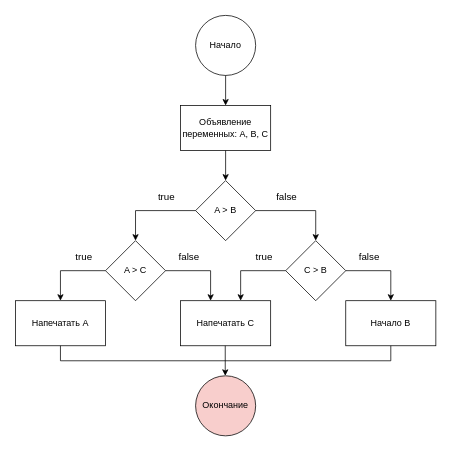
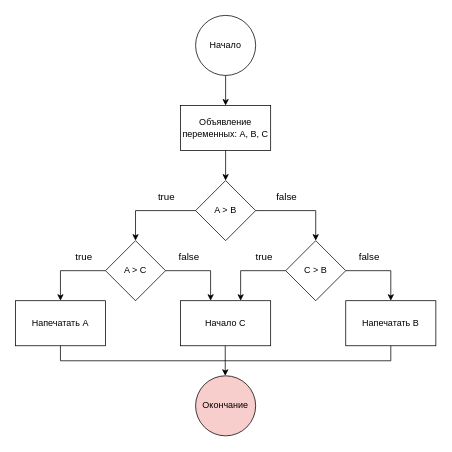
(225, 323) -> (225, 323)
(390, 323) -> (390, 323)
